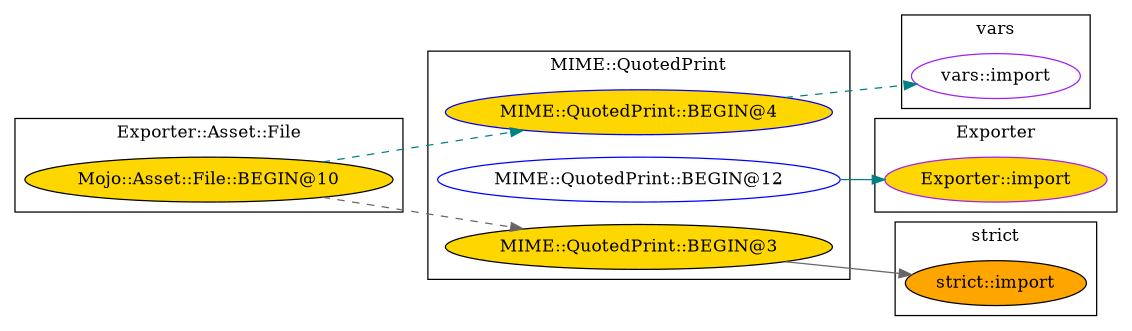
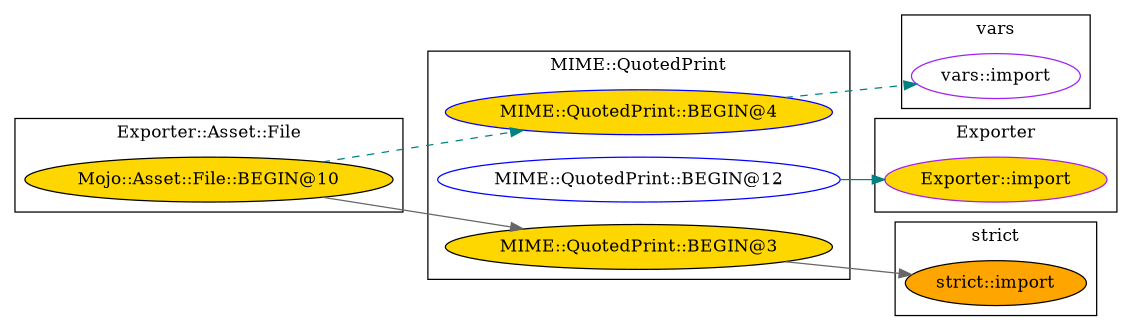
(417, 212) -> (417, 212)
